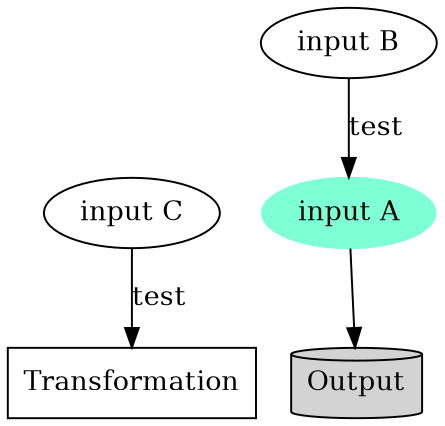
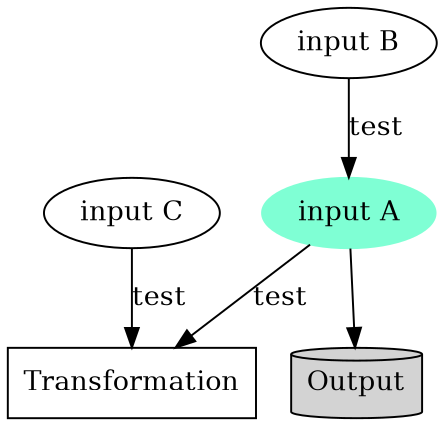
none -> (251, 290)
